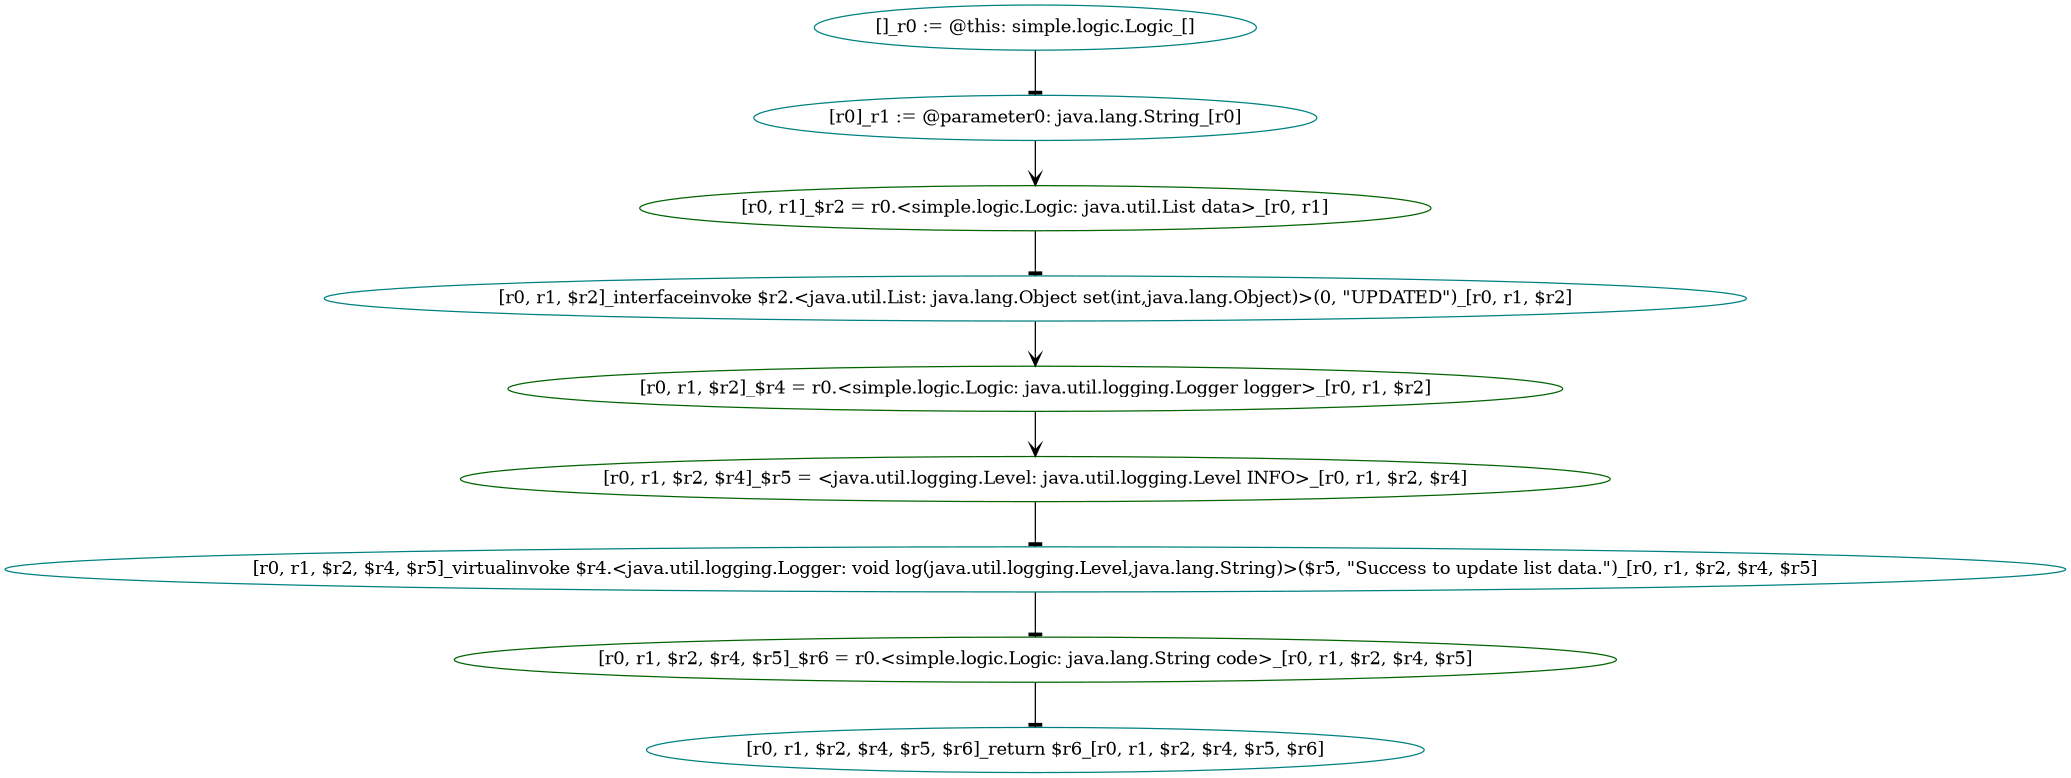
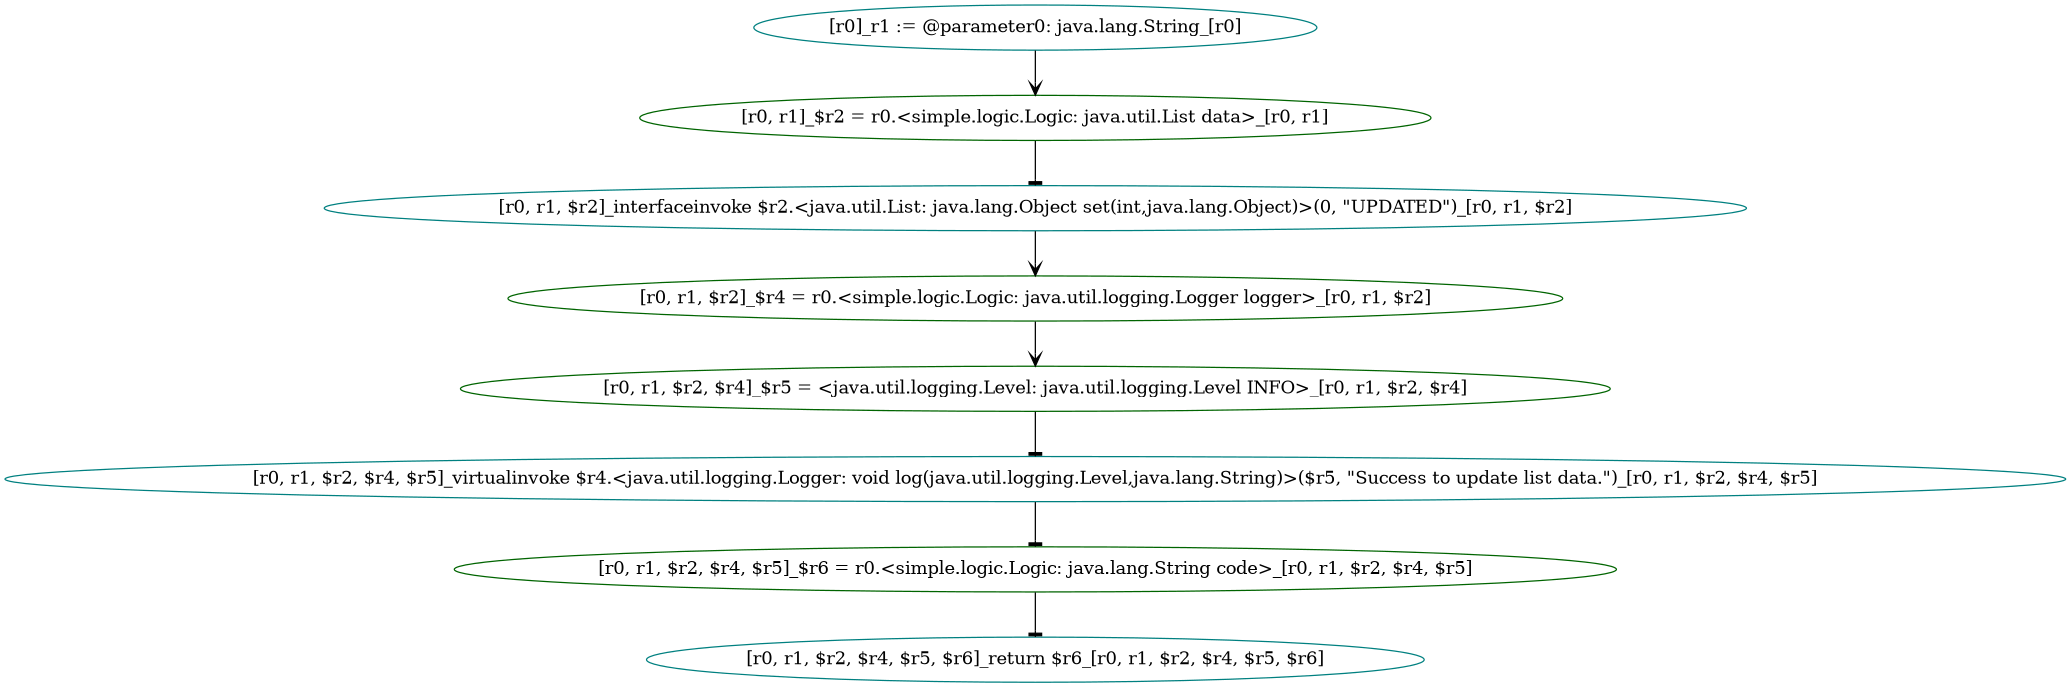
(1035, 28) -> none
